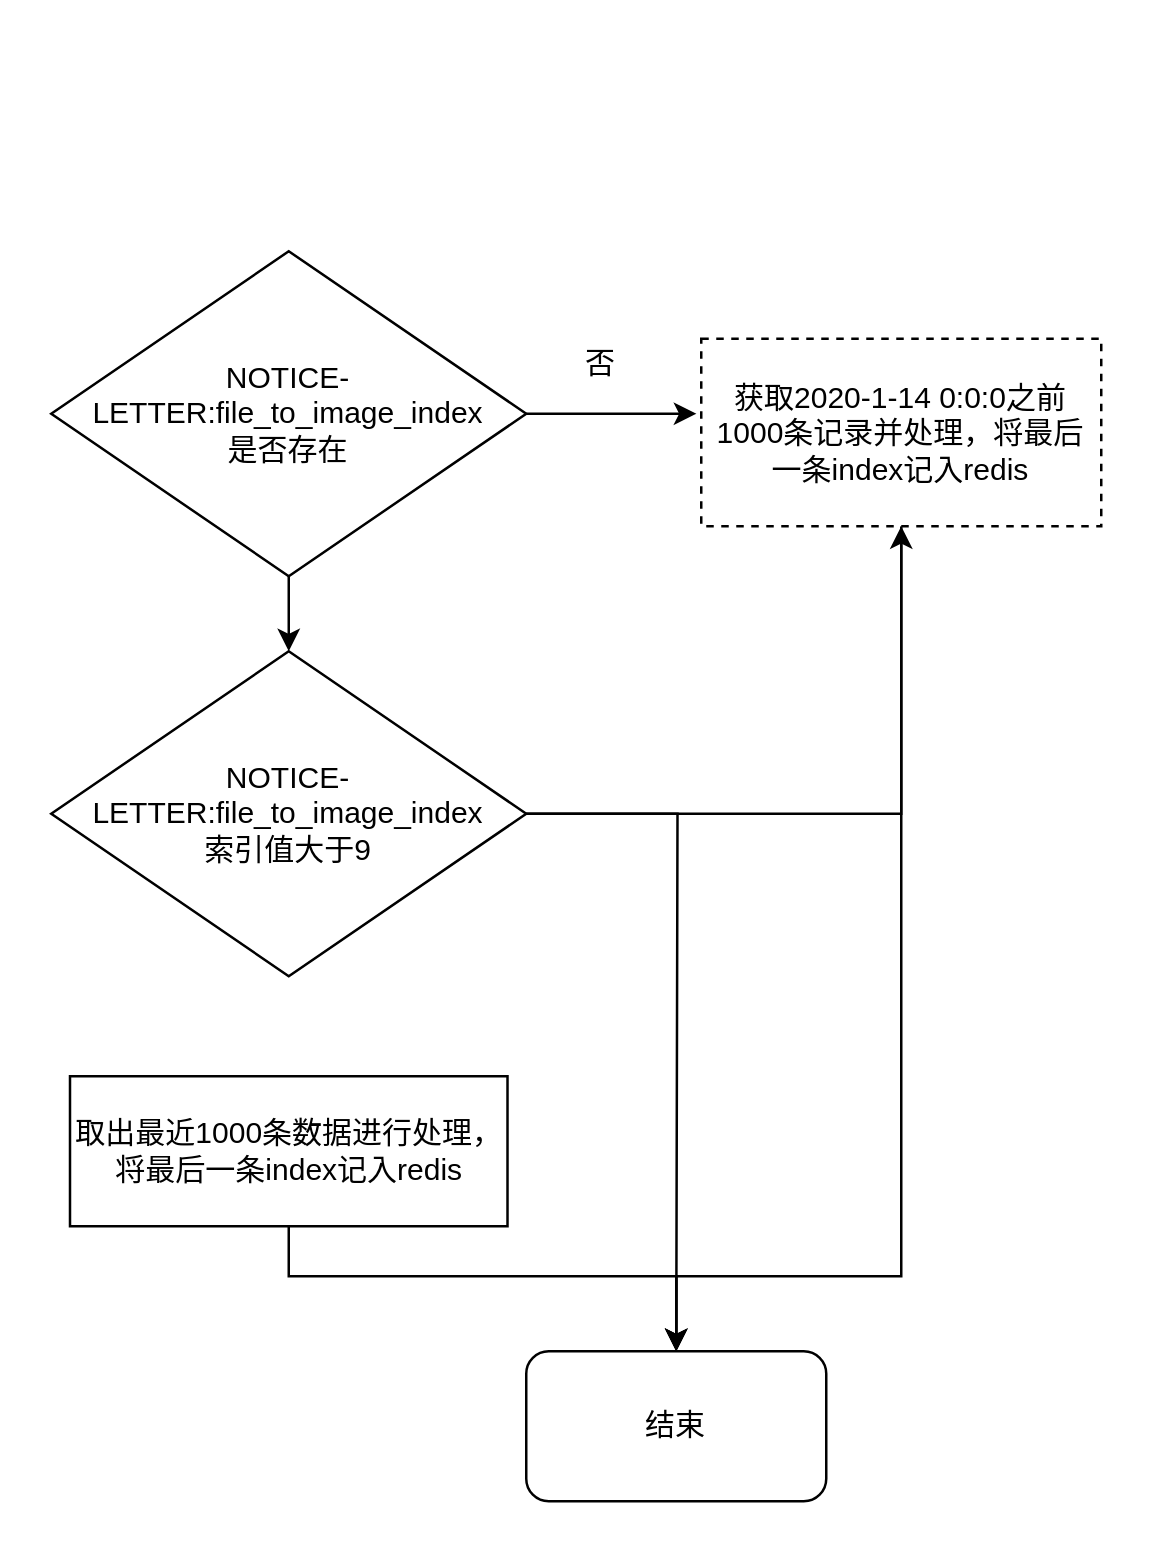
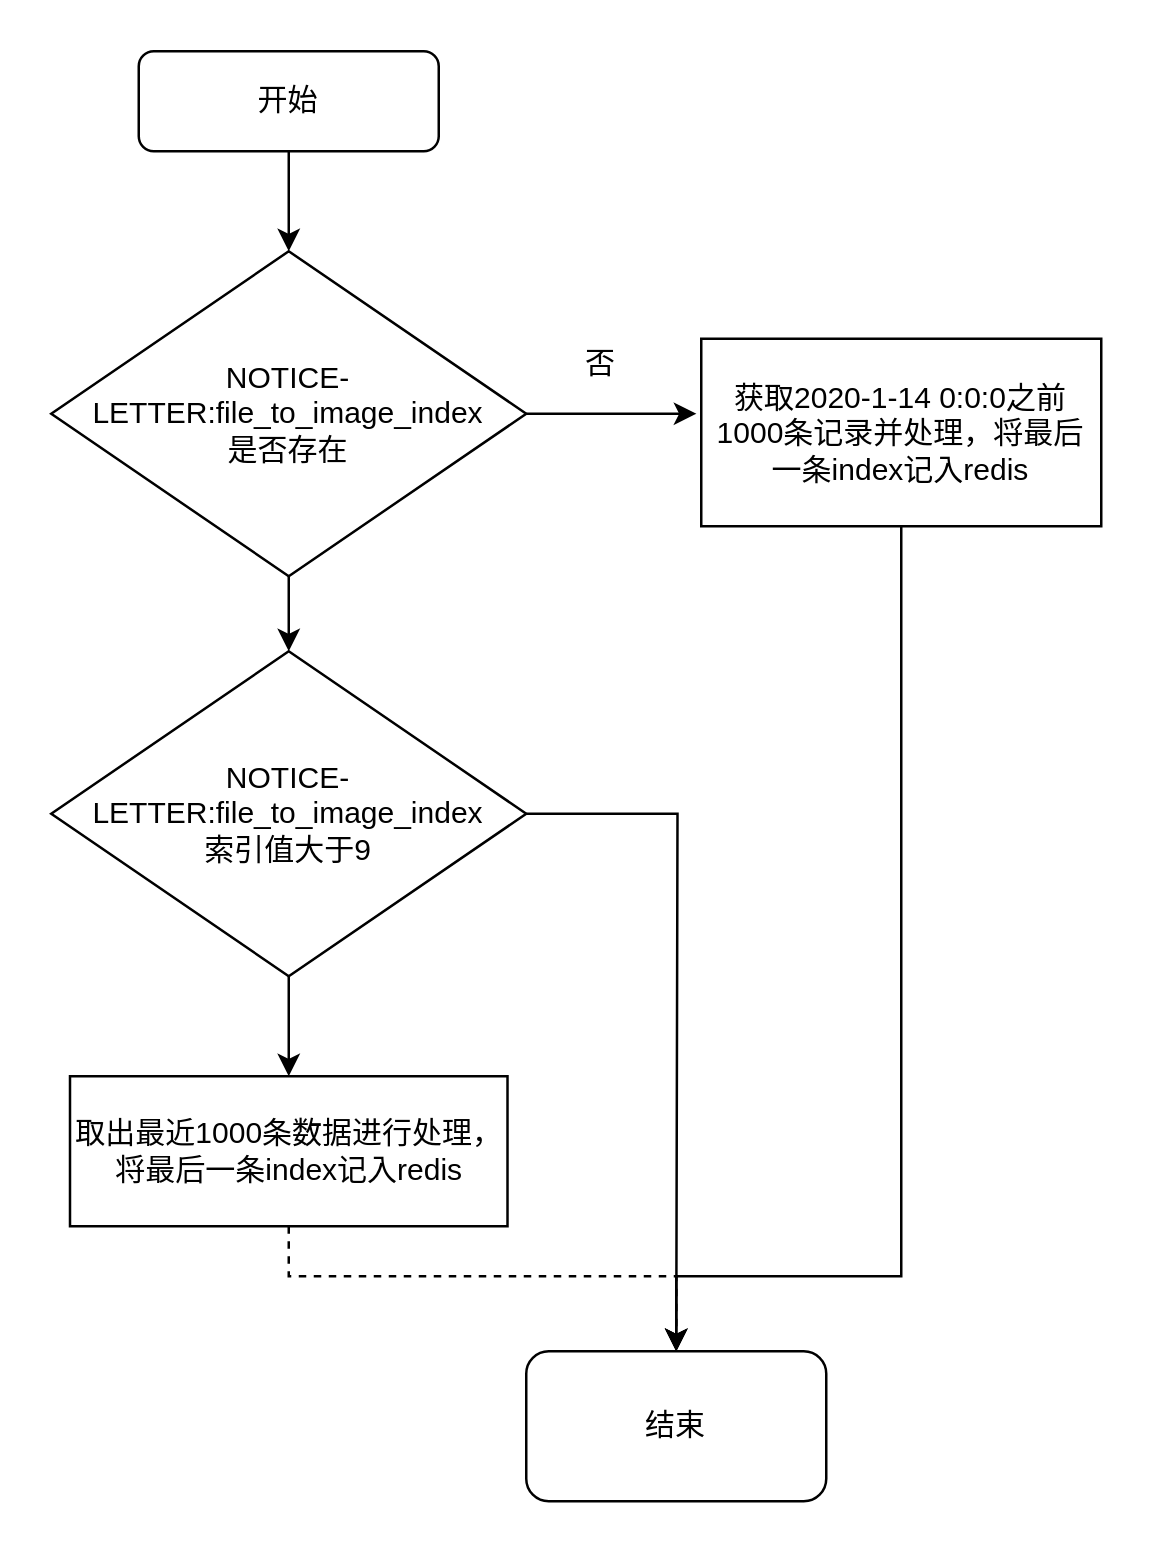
none -> (289, 101)
none -> (289, 193)
(901, 433) -> (901, 433)
(789, 814) -> (289, 1018)
(458, 1276) -> (458, 1276)
